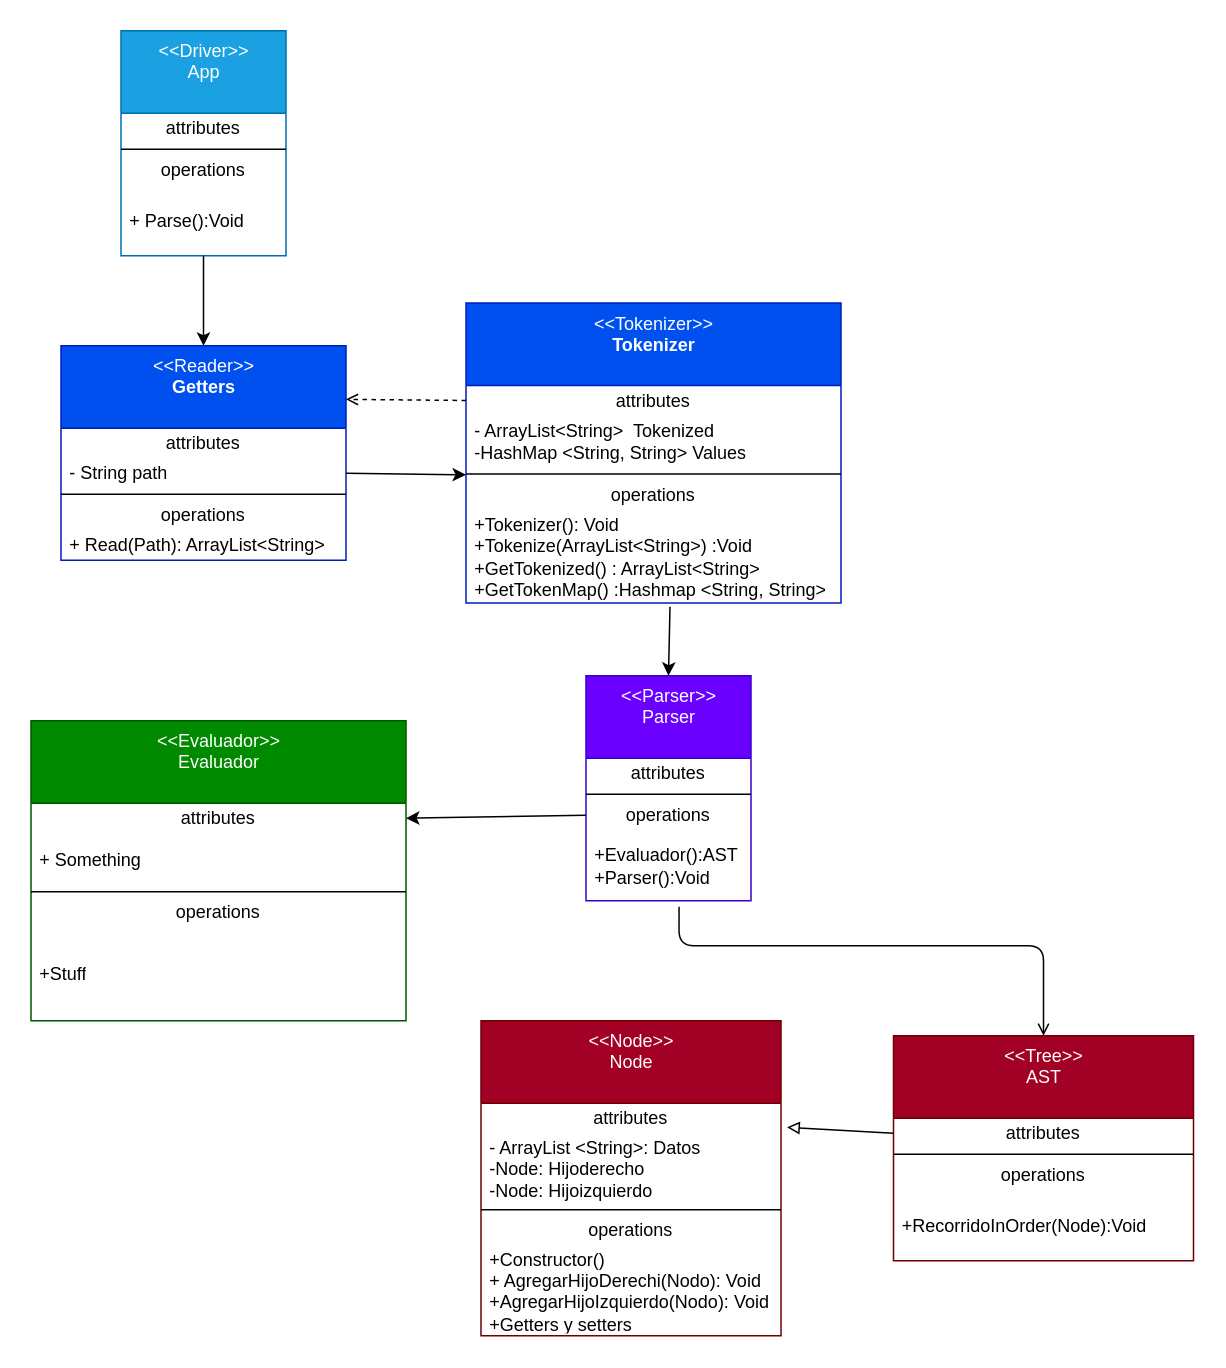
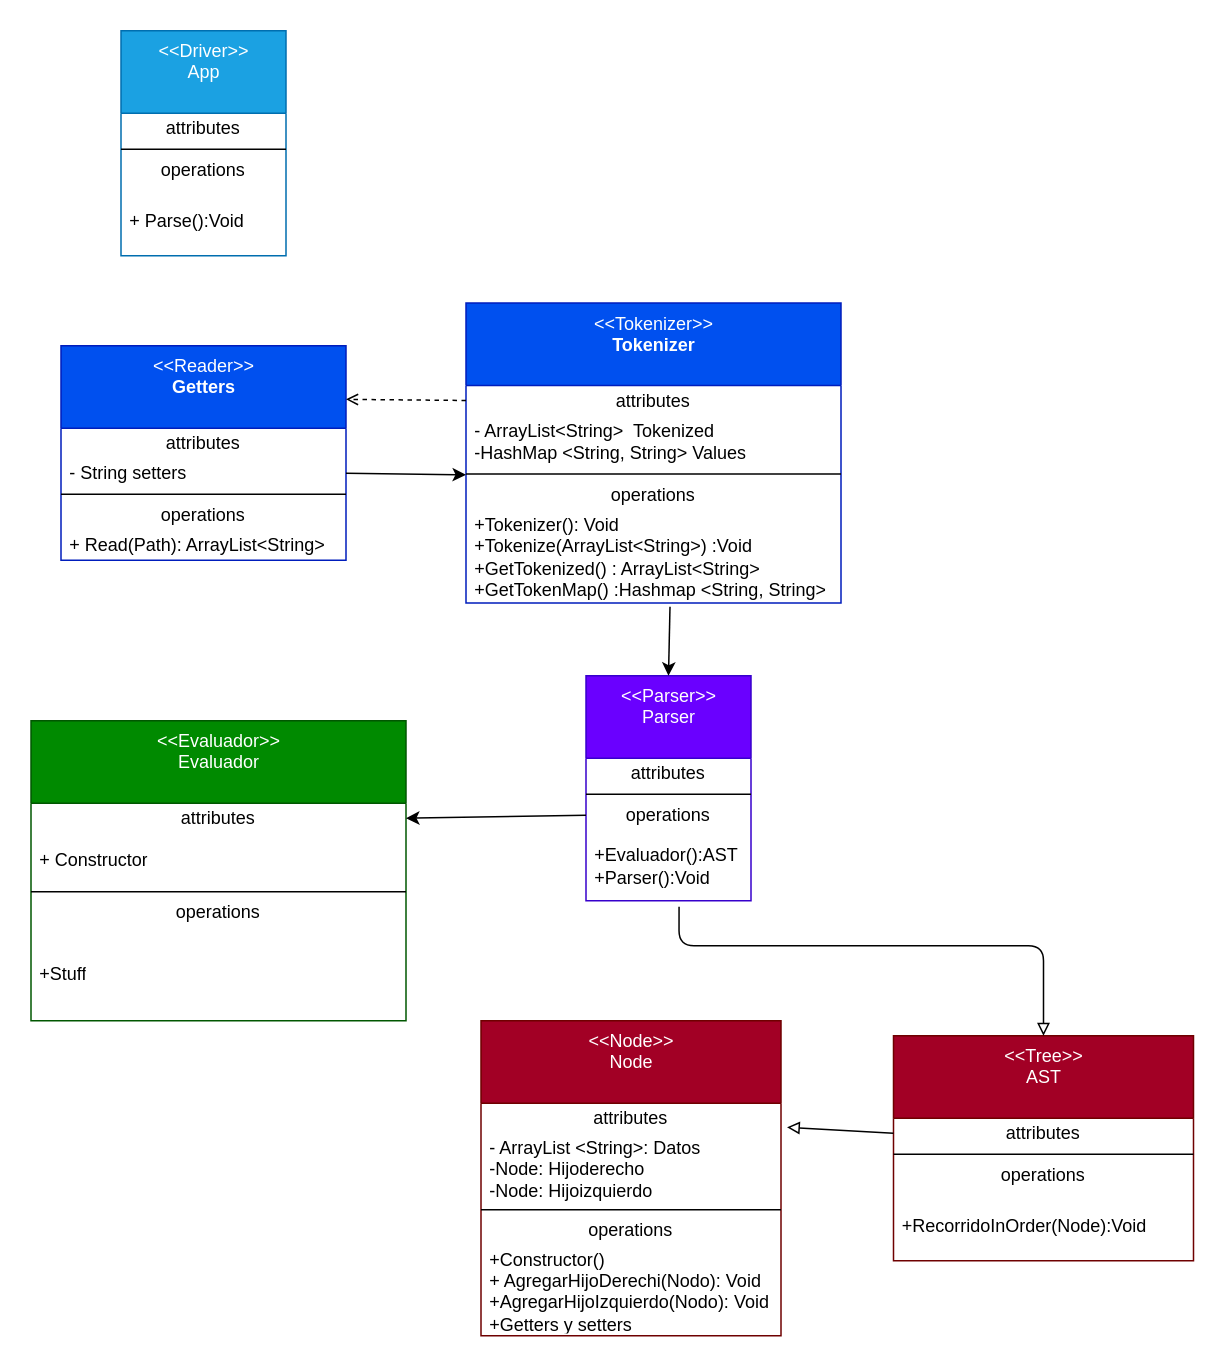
(203, 297) -> none
(128, 473) -> (143, 473)
(91, 860) -> (103, 860)
(1043, 1026) -> (1043, 1022)
